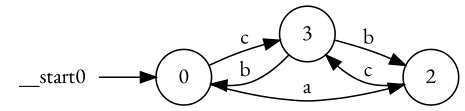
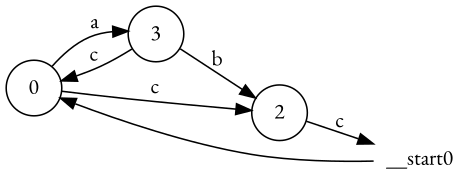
(246, 38) -> (95, 22)
(246, 70) -> (95, 55)
(368, 84) -> (332, 130)
(307, 87) -> (156, 87)
